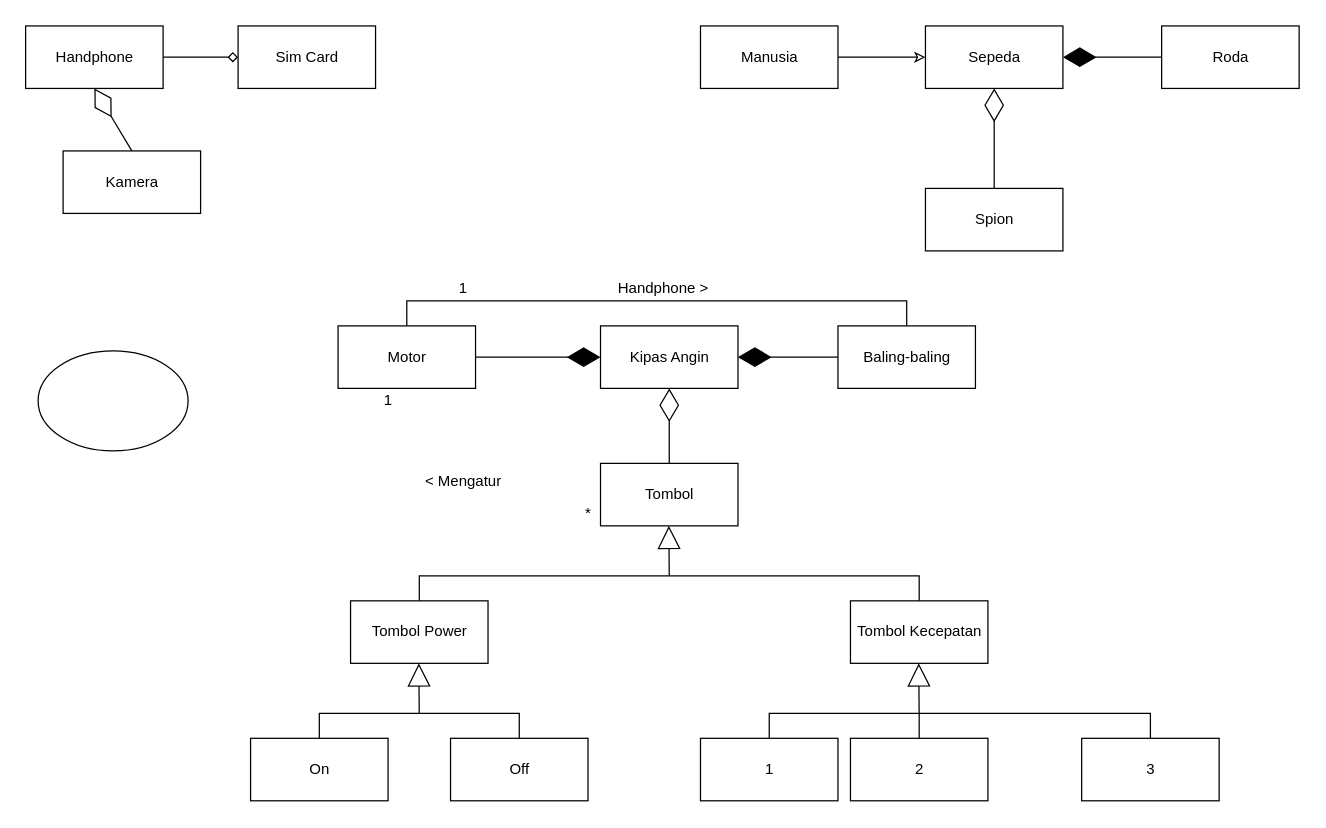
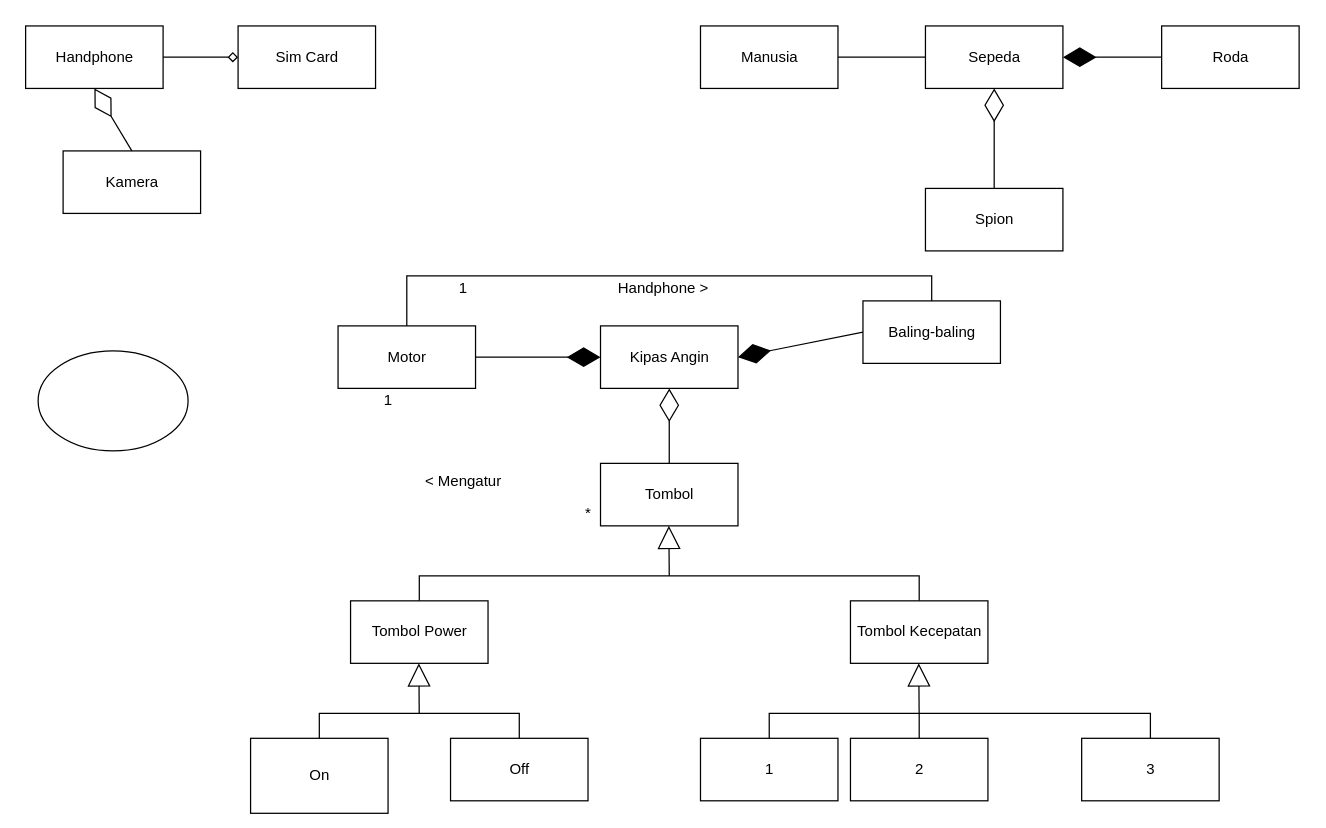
(916, 57) -> (919, 57)
(907, 357) -> (932, 332)
(319, 769) -> (319, 776)
